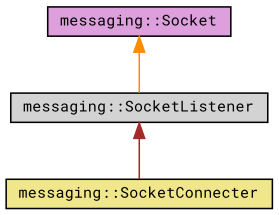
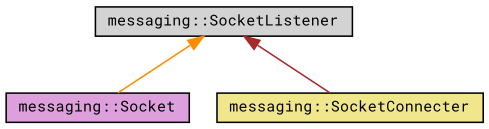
(139, 73) -> (154, 69)
